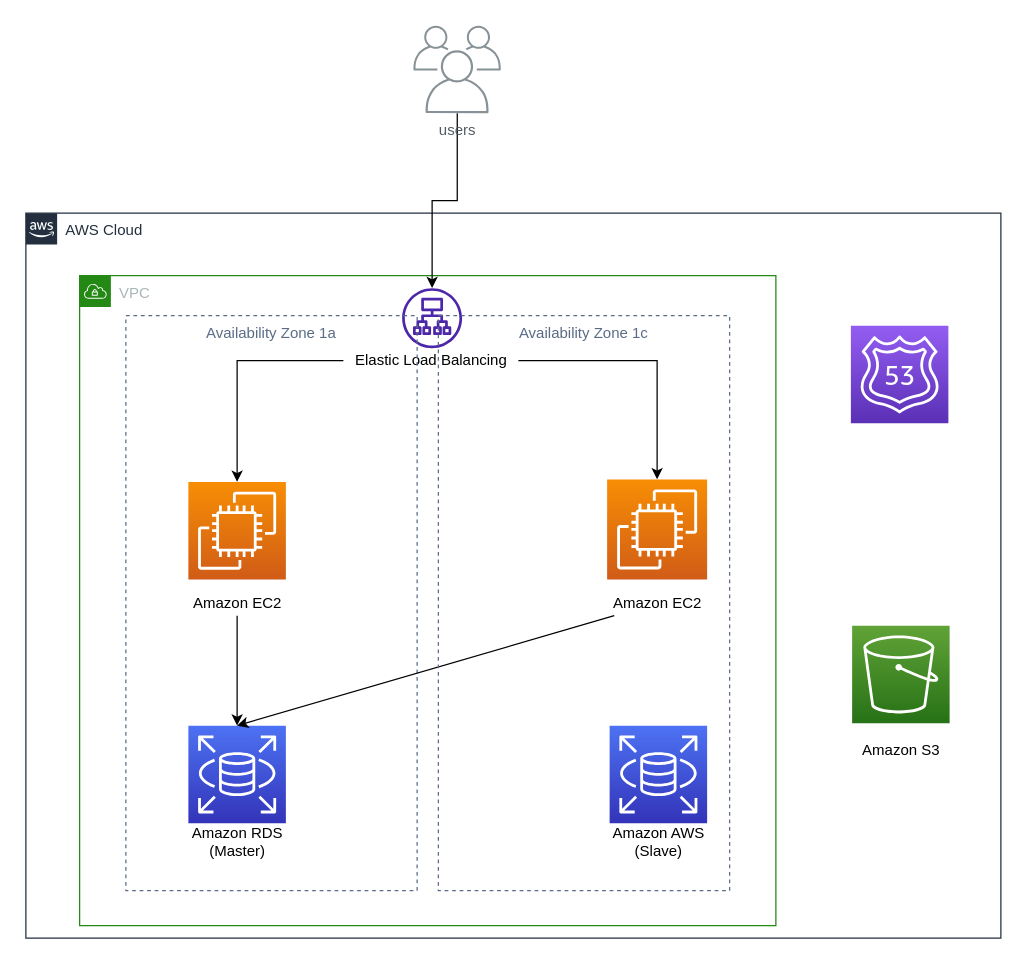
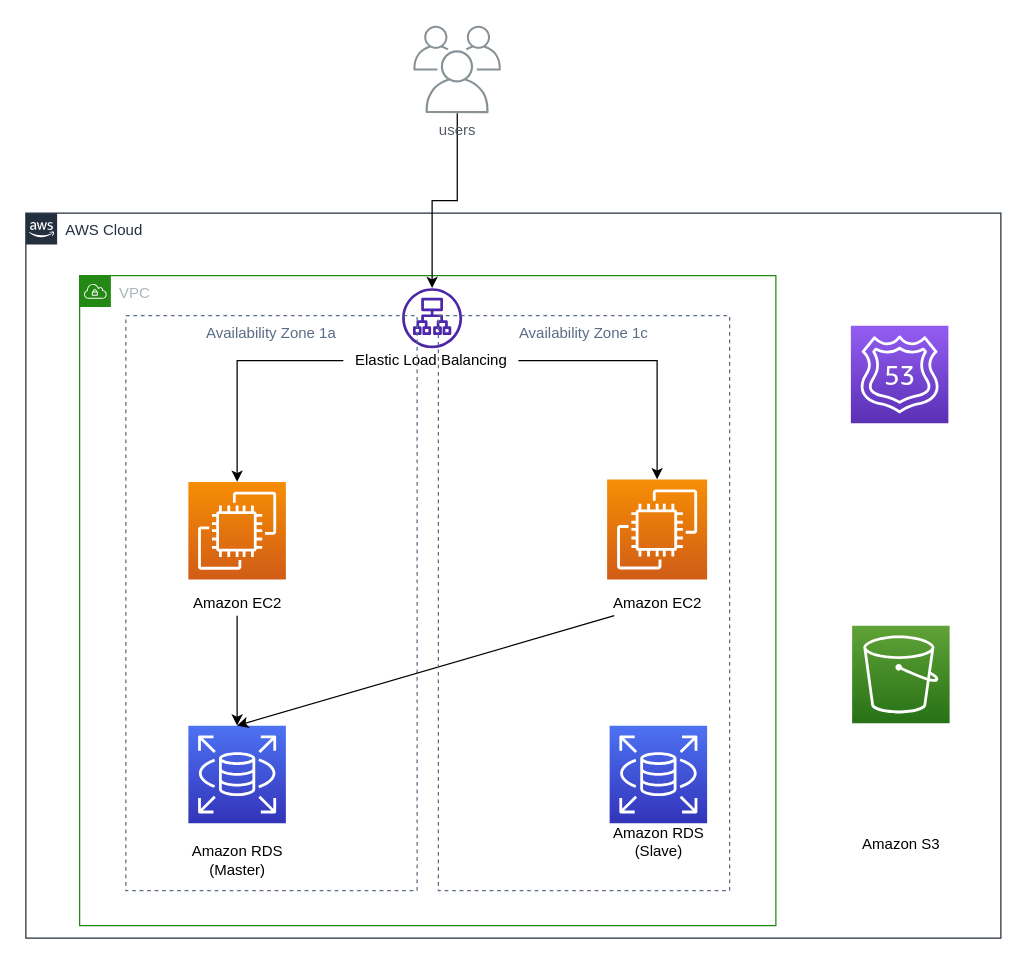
(901, 751) -> (901, 844)
(237, 842) -> (237, 861)
(659, 842) -> (659, 842)
